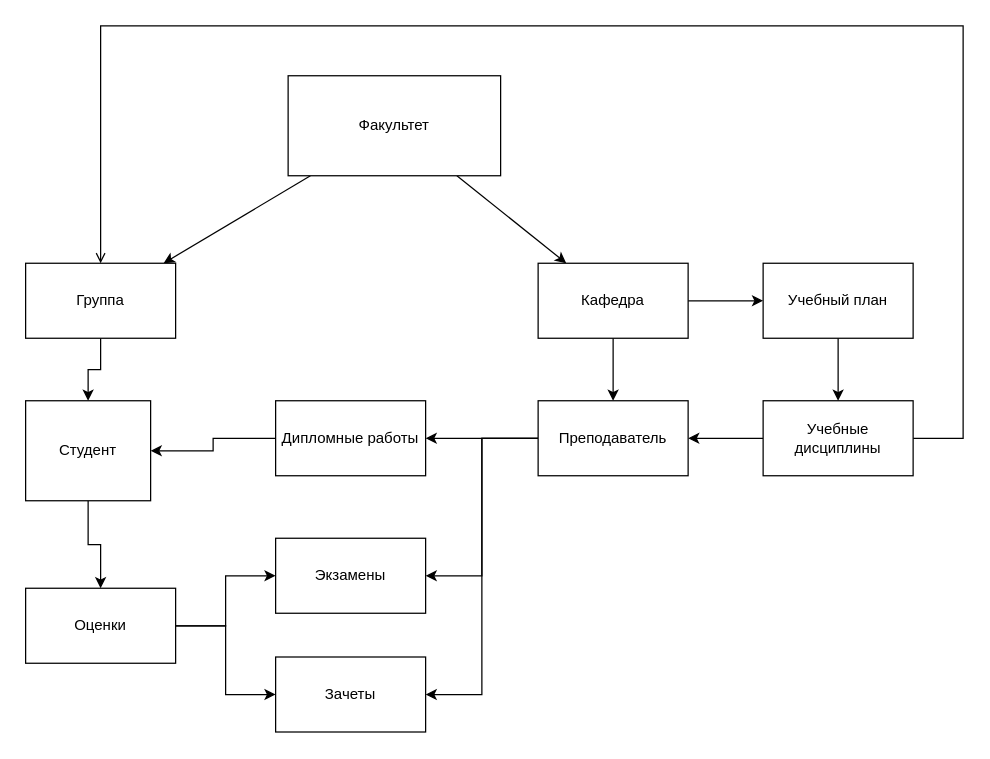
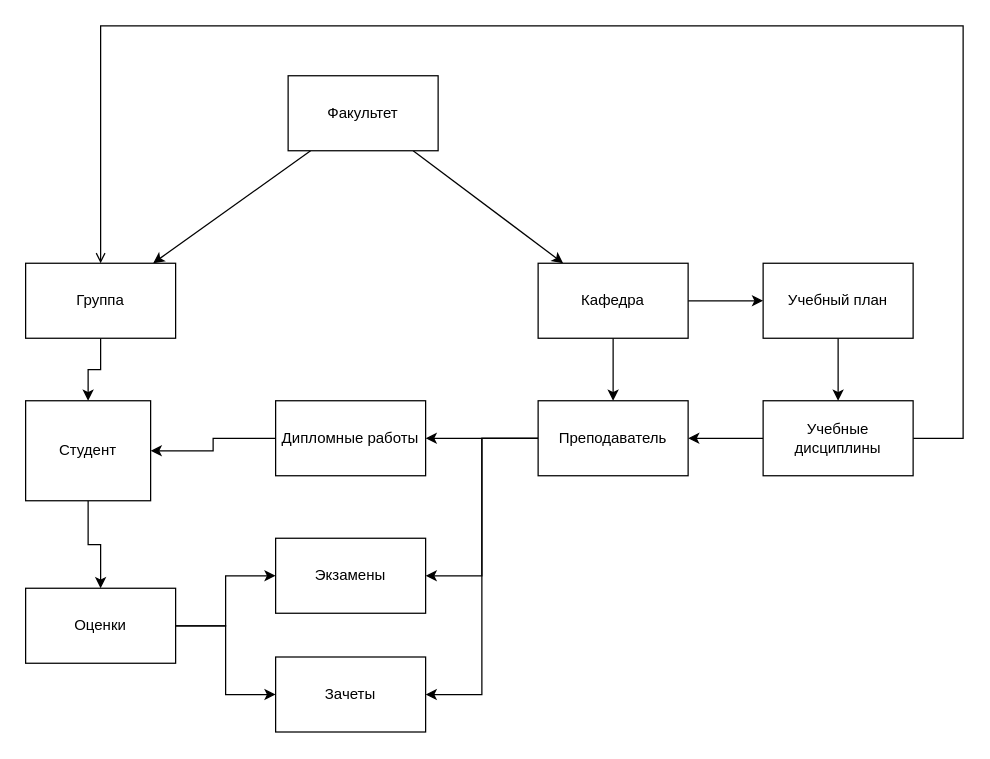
(394, 126) -> (363, 113)
